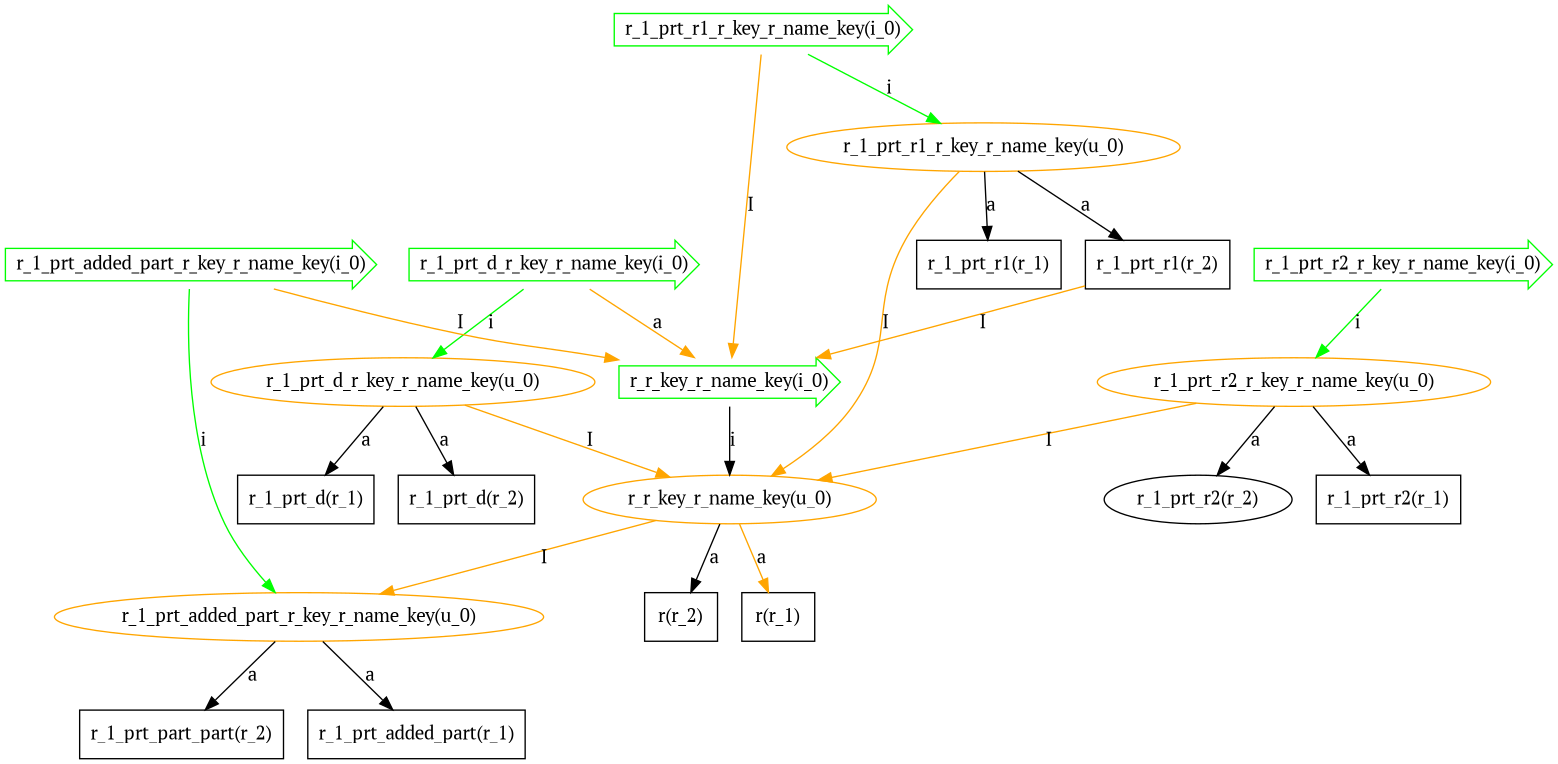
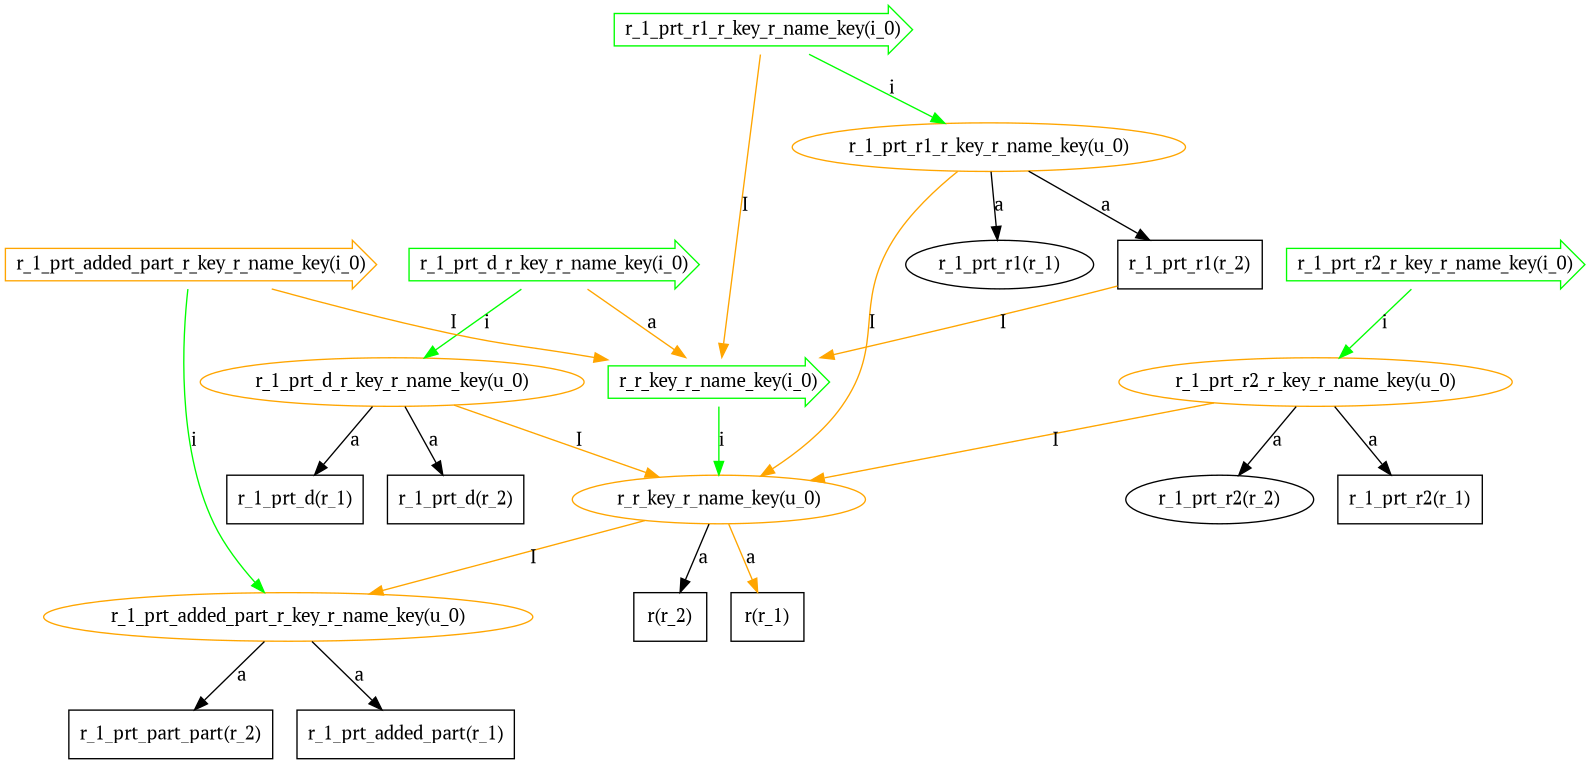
(191, 265) -> (191, 265)
(989, 265) -> (1000, 265)
(730, 434) -> (719, 434)
